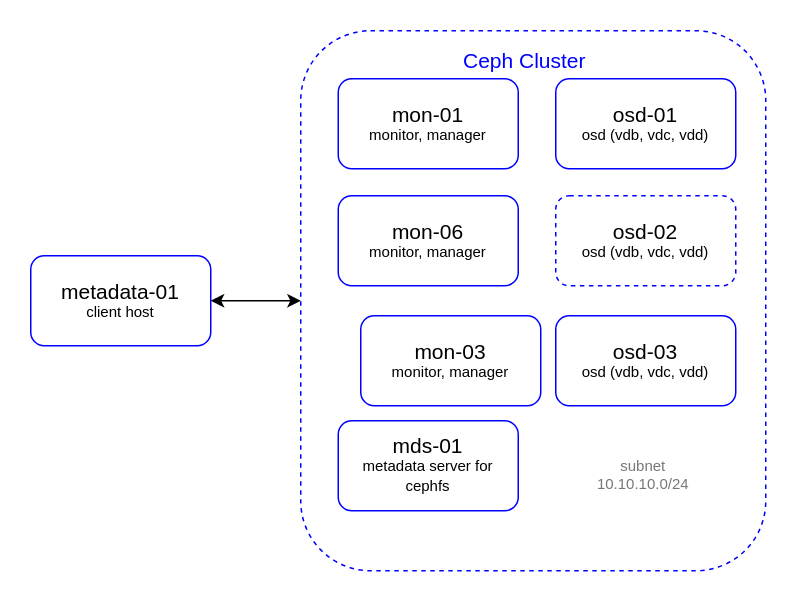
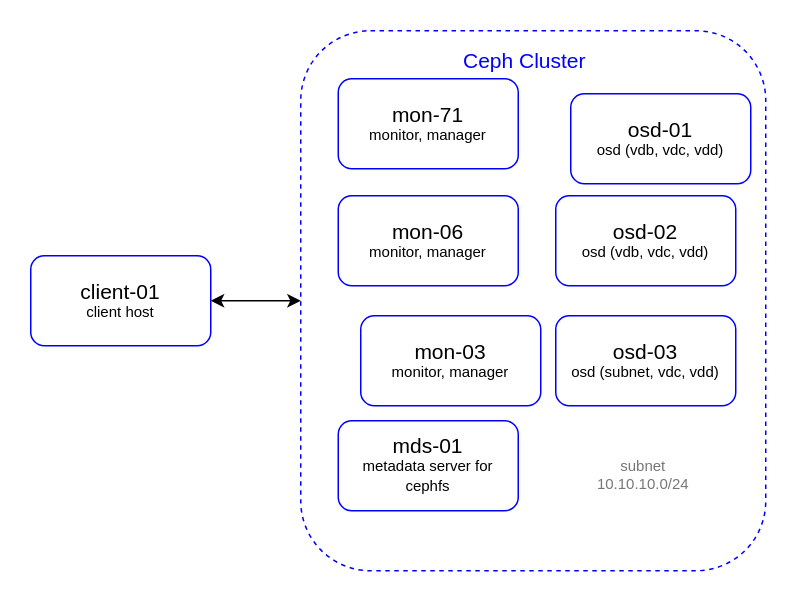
(428, 124) -> (428, 124)
(646, 124) -> (661, 139)
(646, 241) -> (646, 241)
(121, 301) -> (121, 301)
(646, 361) -> (646, 361)
